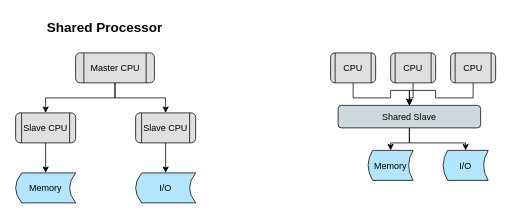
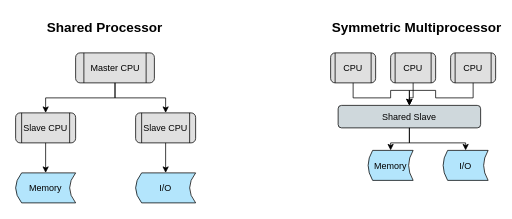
none -> (413, 27)
